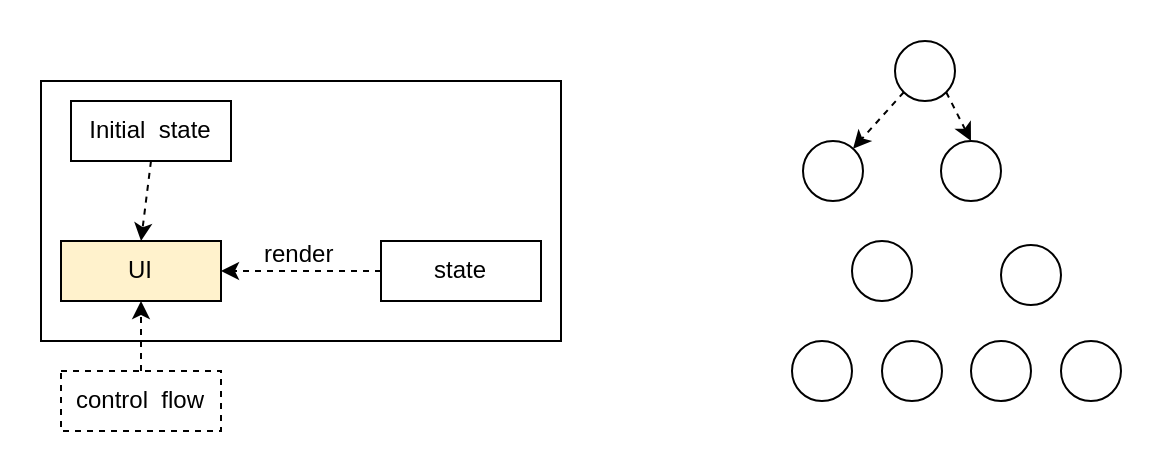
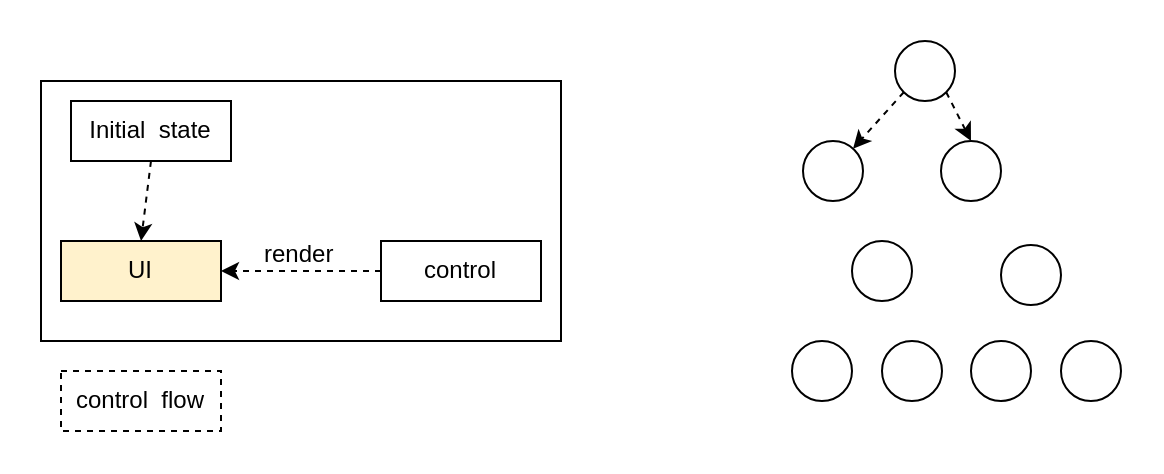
(461, 271) -> (461, 271)
(141, 343) -> none
